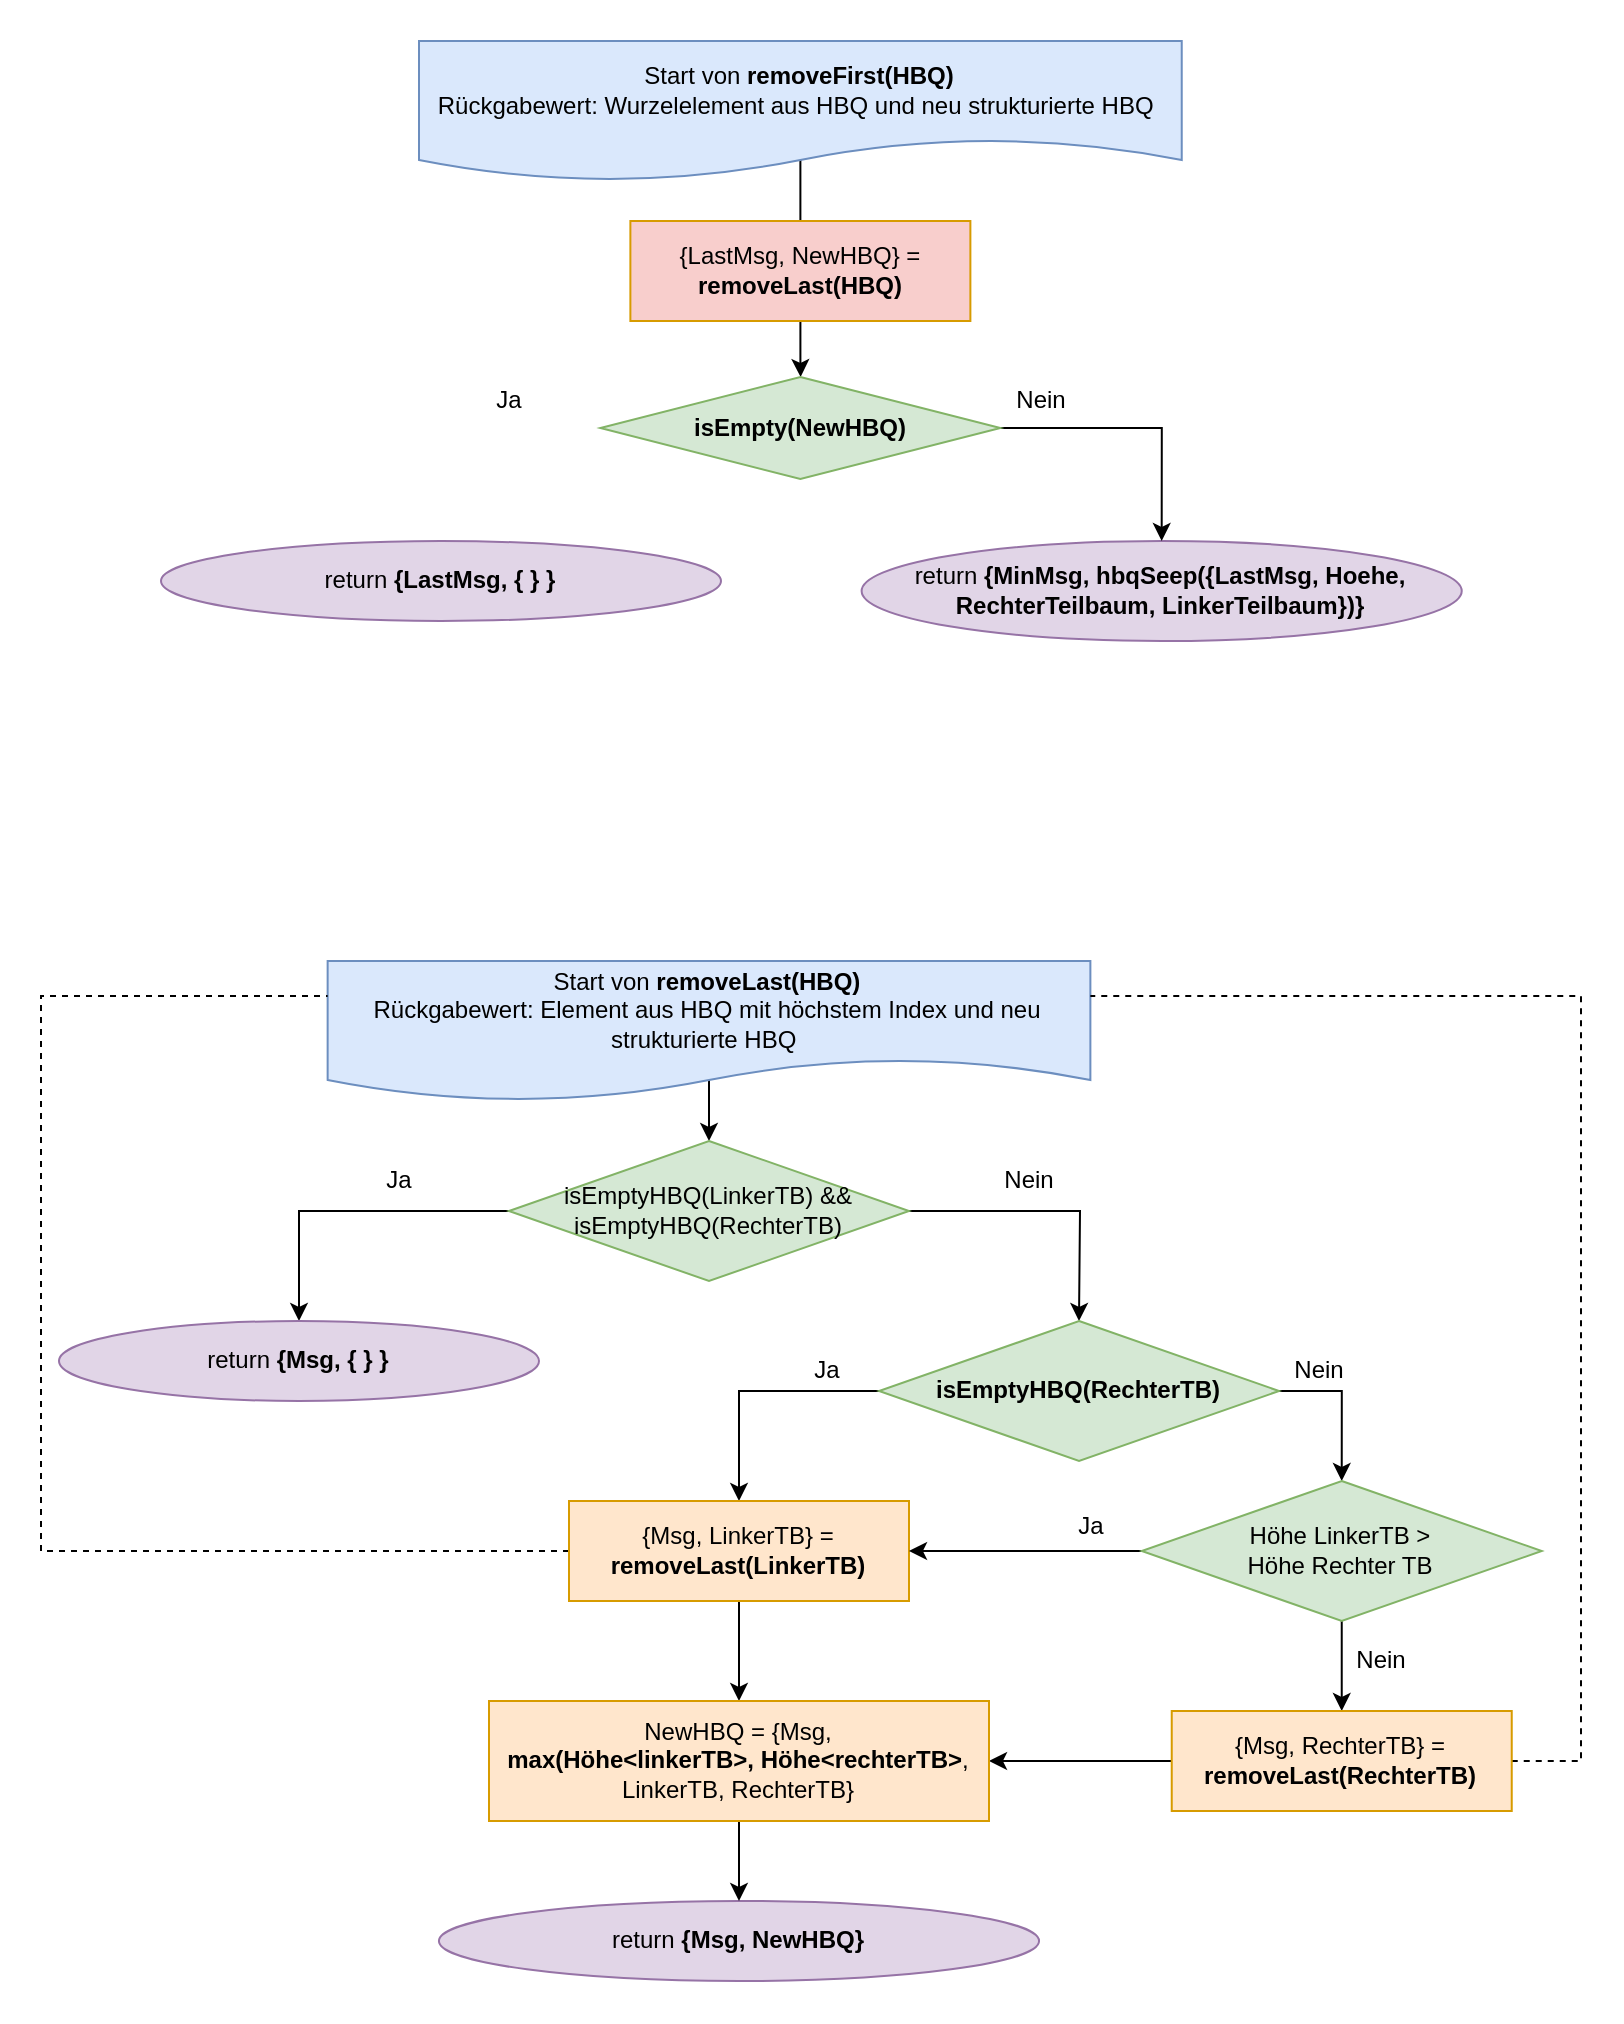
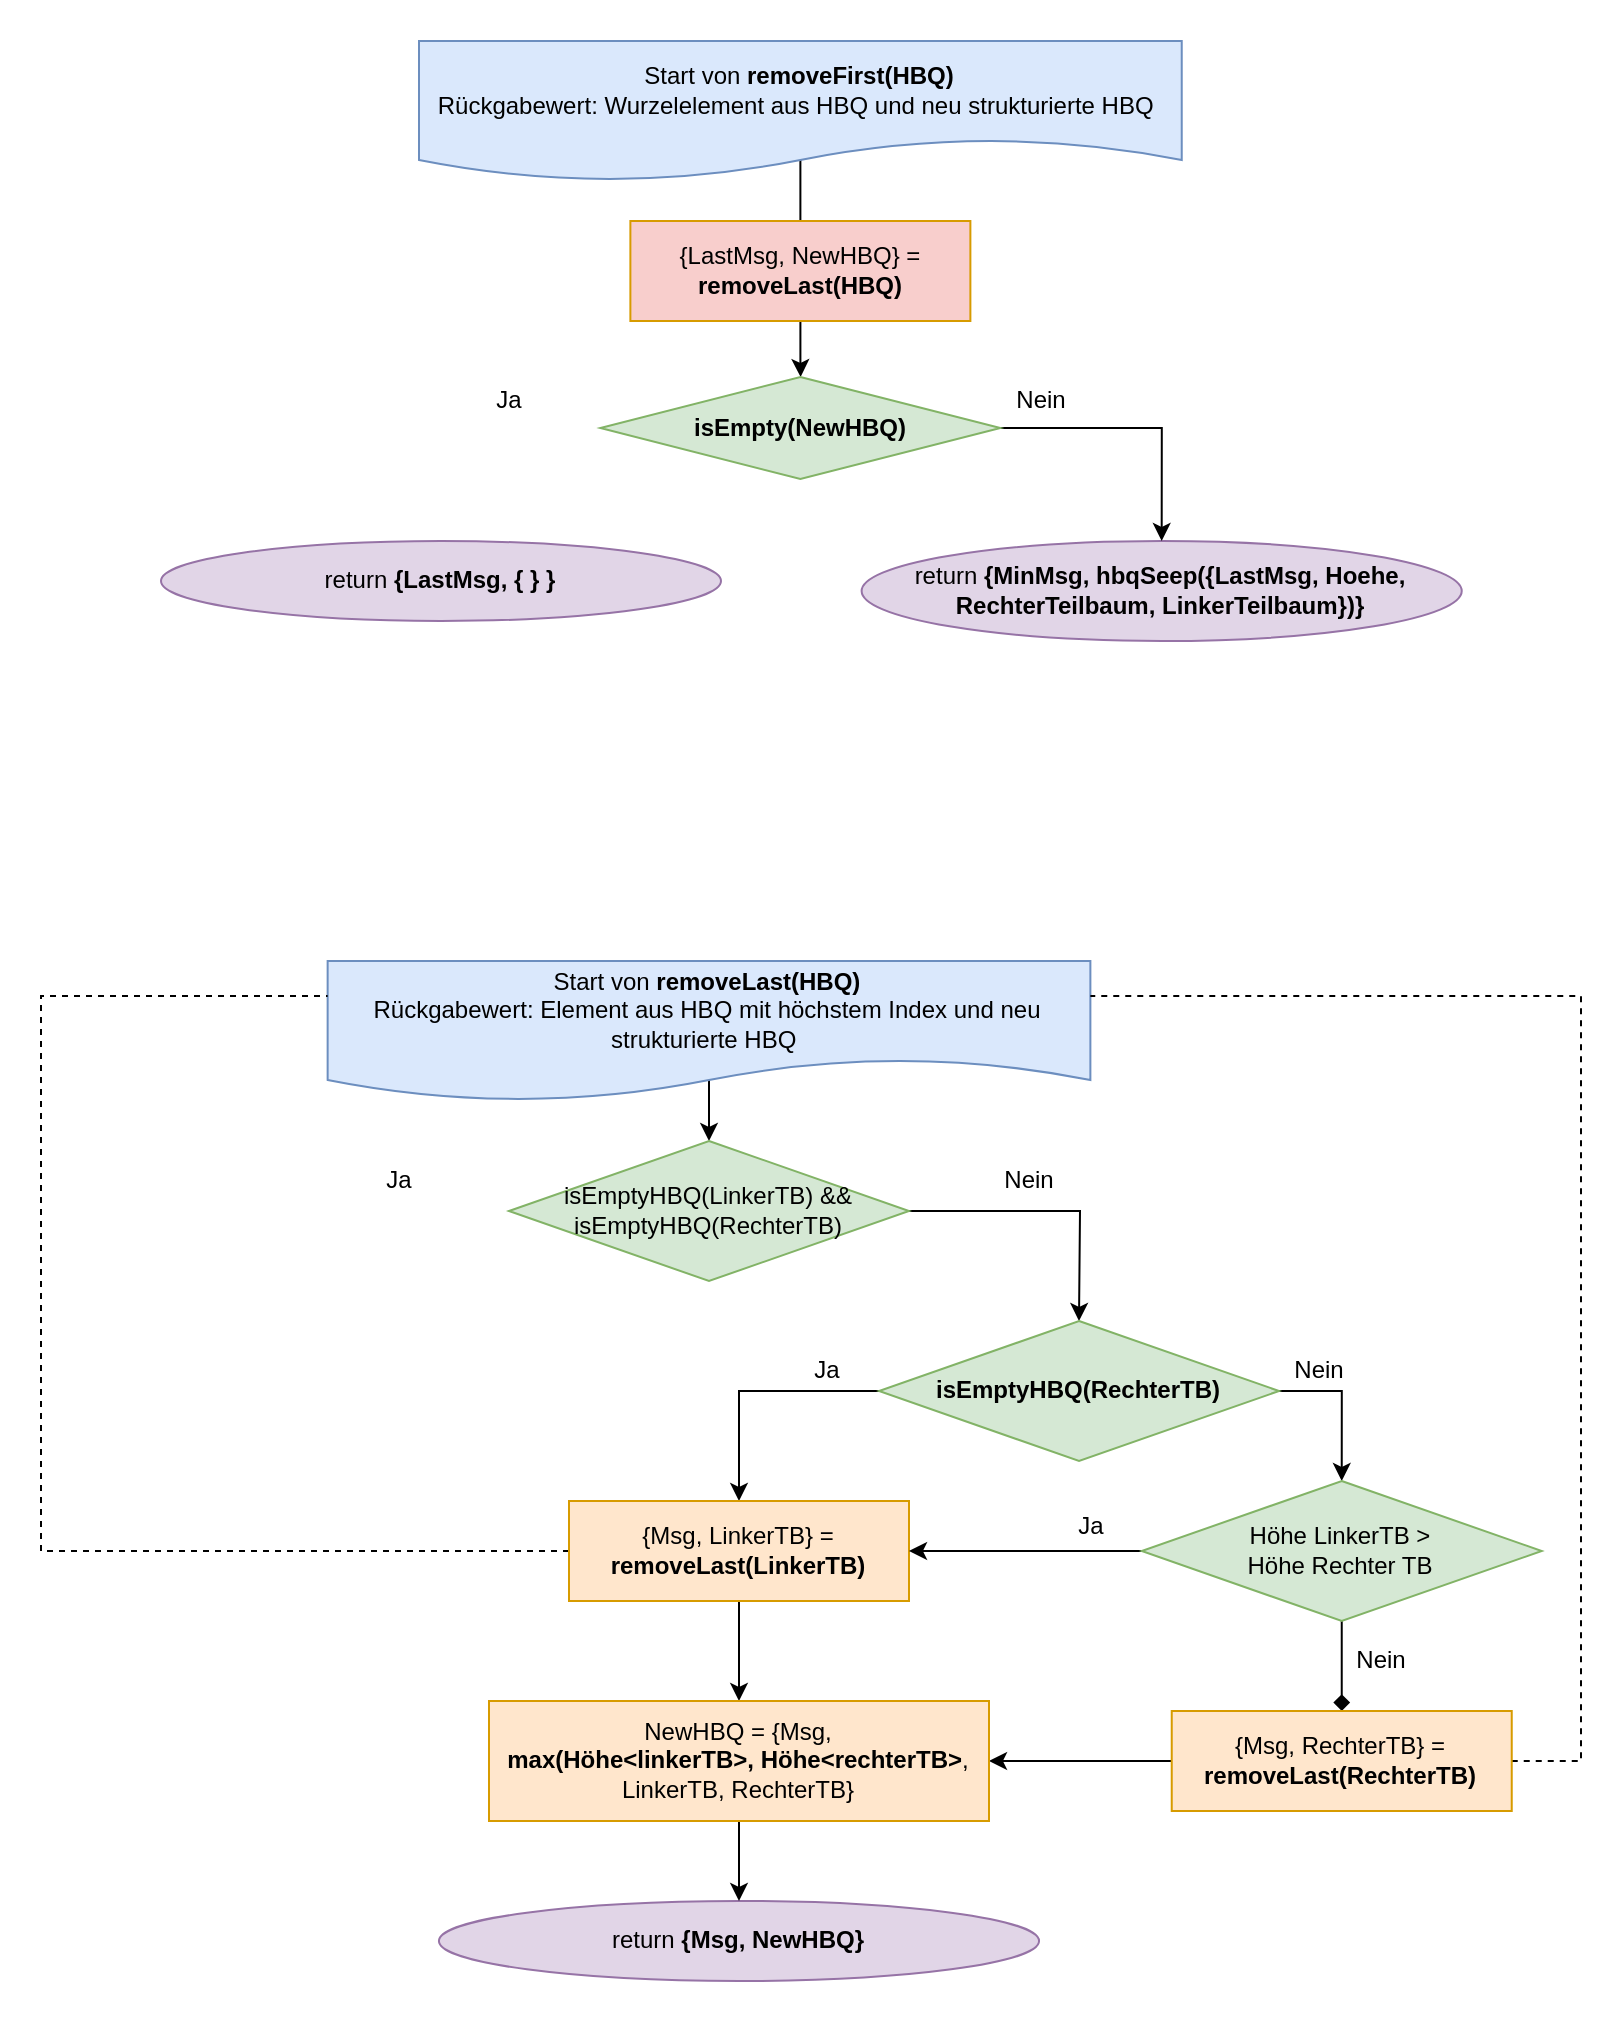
(355, 1211) -> none
(299, 1361) -> none
(1342, 1696) -> (1342, 1695)
